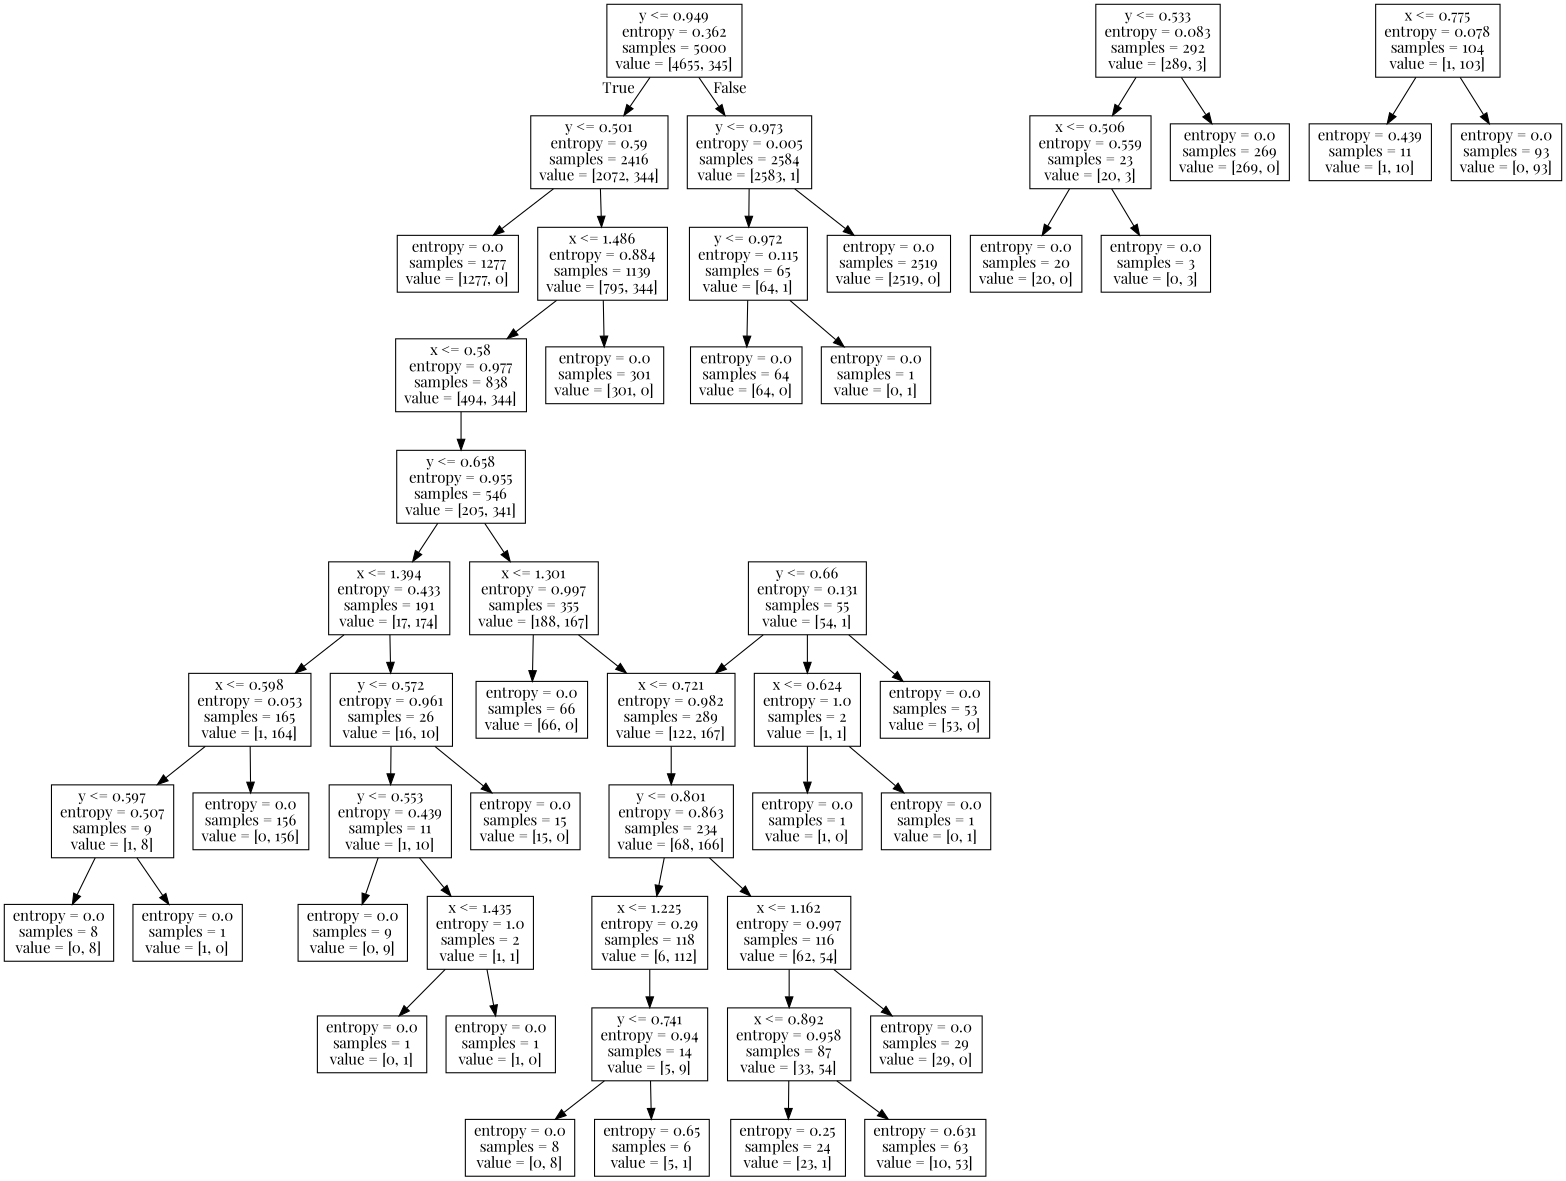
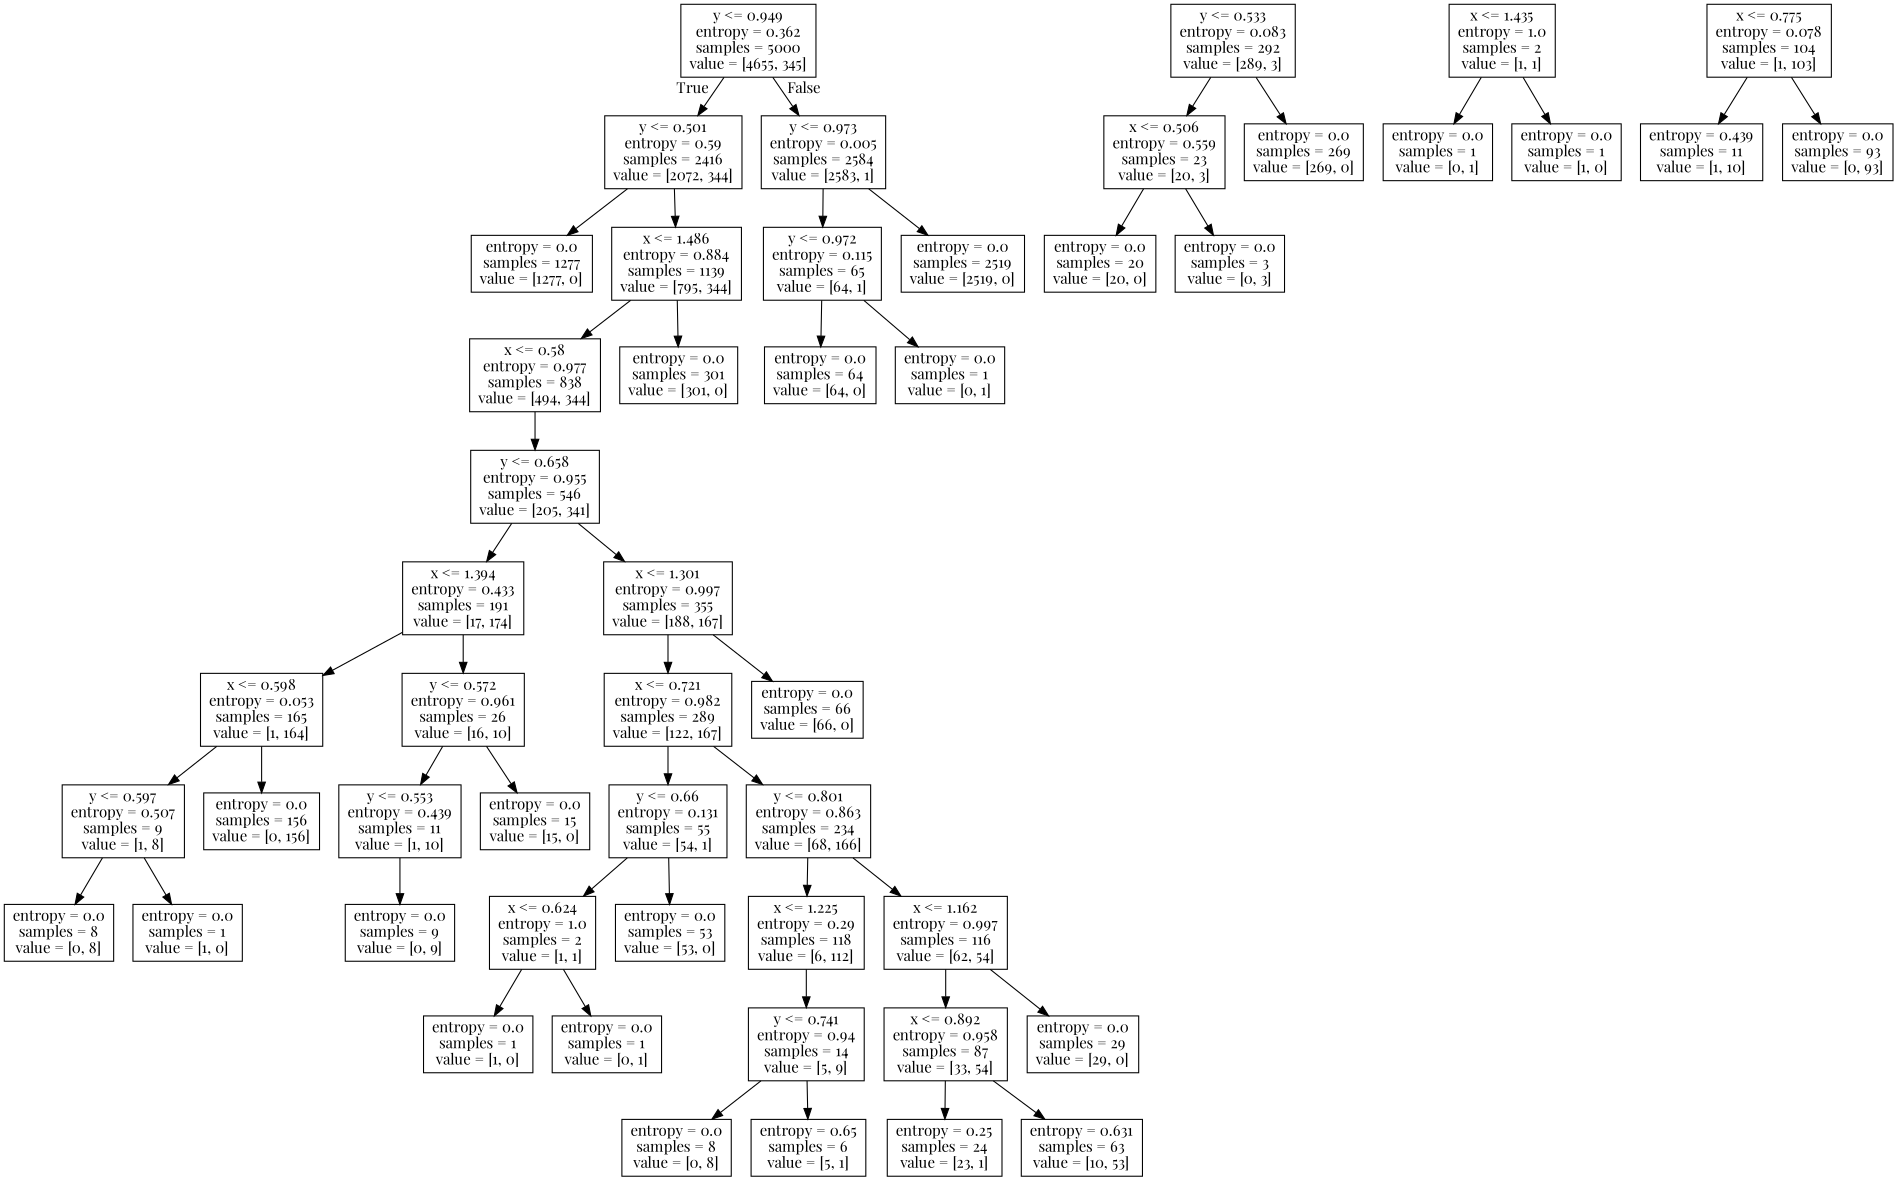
(744, 651) -> (668, 760)
(432, 873) -> none
